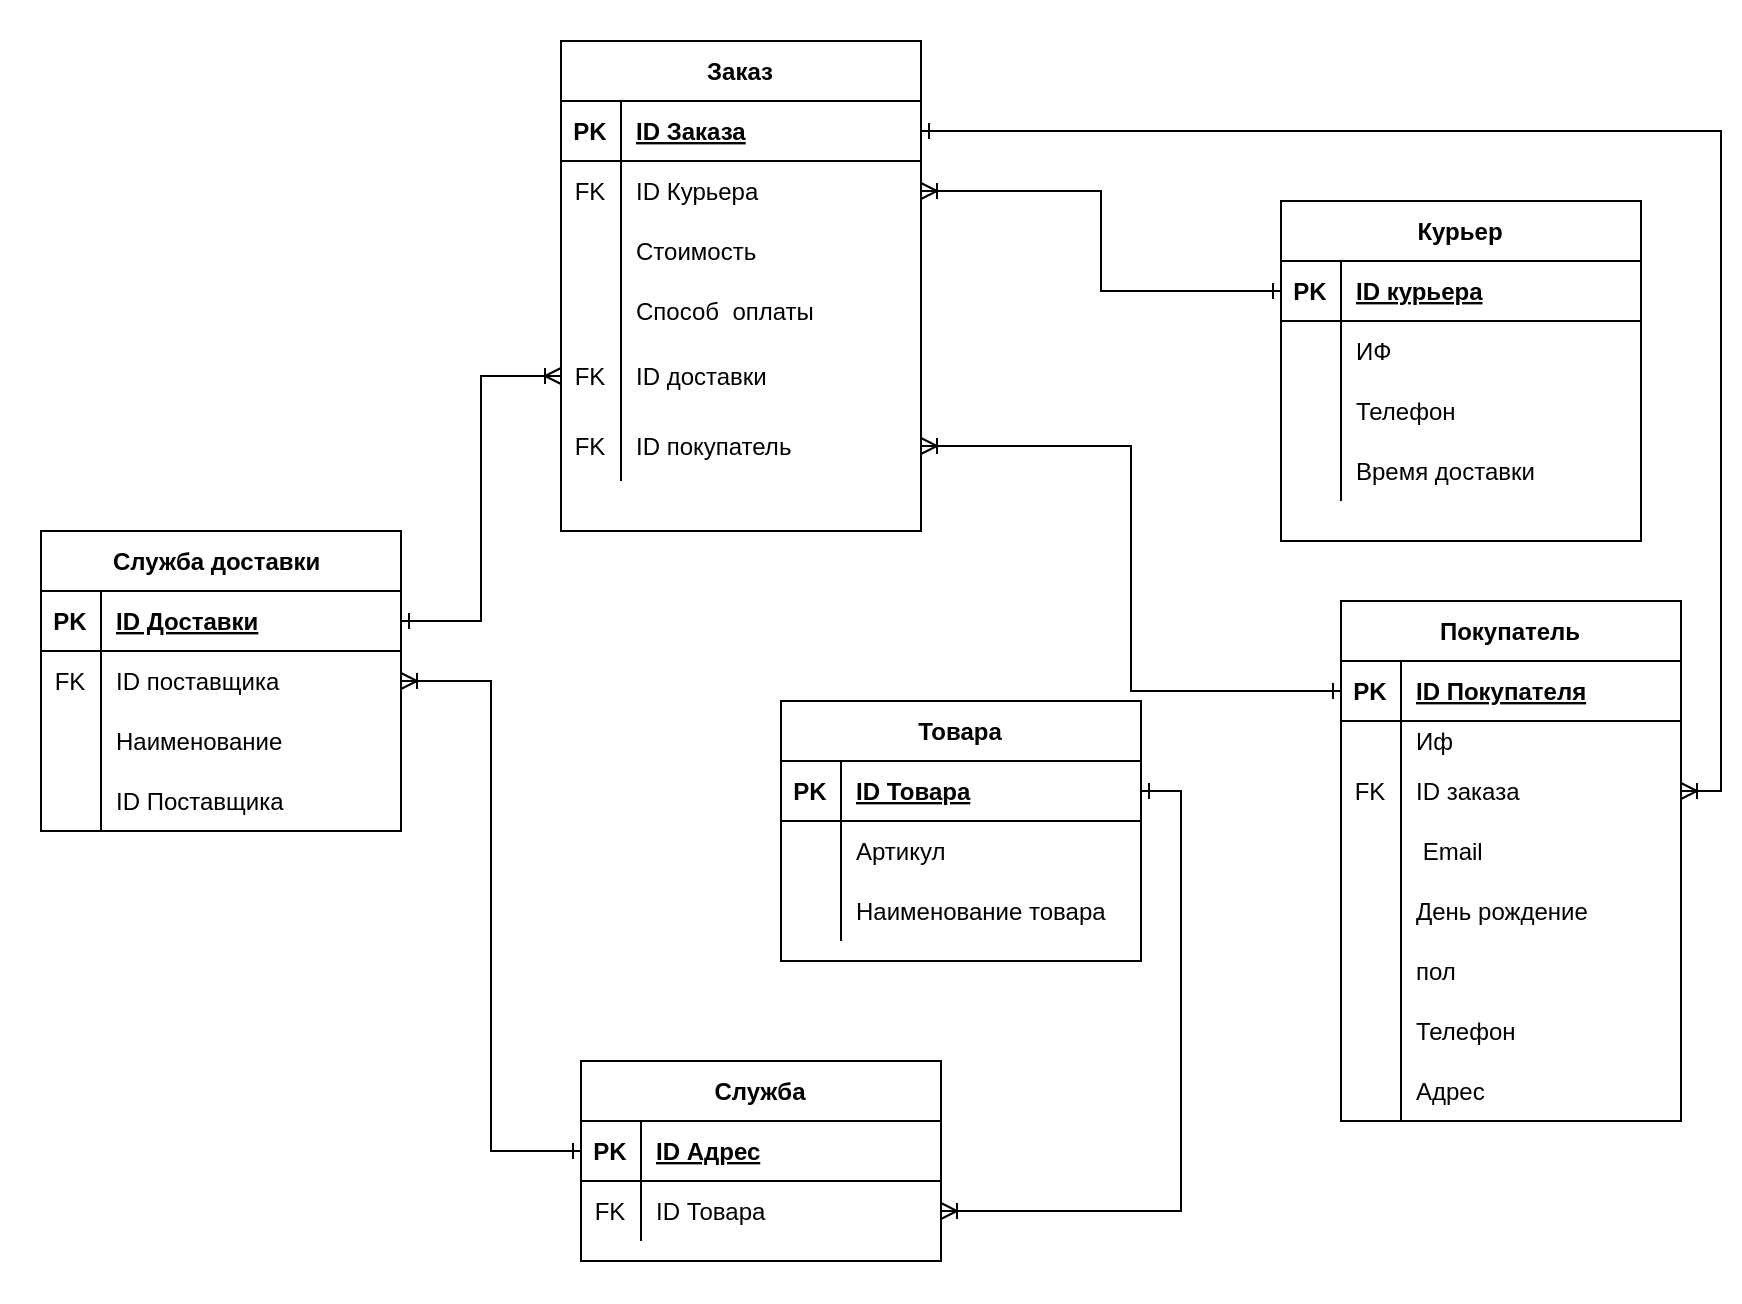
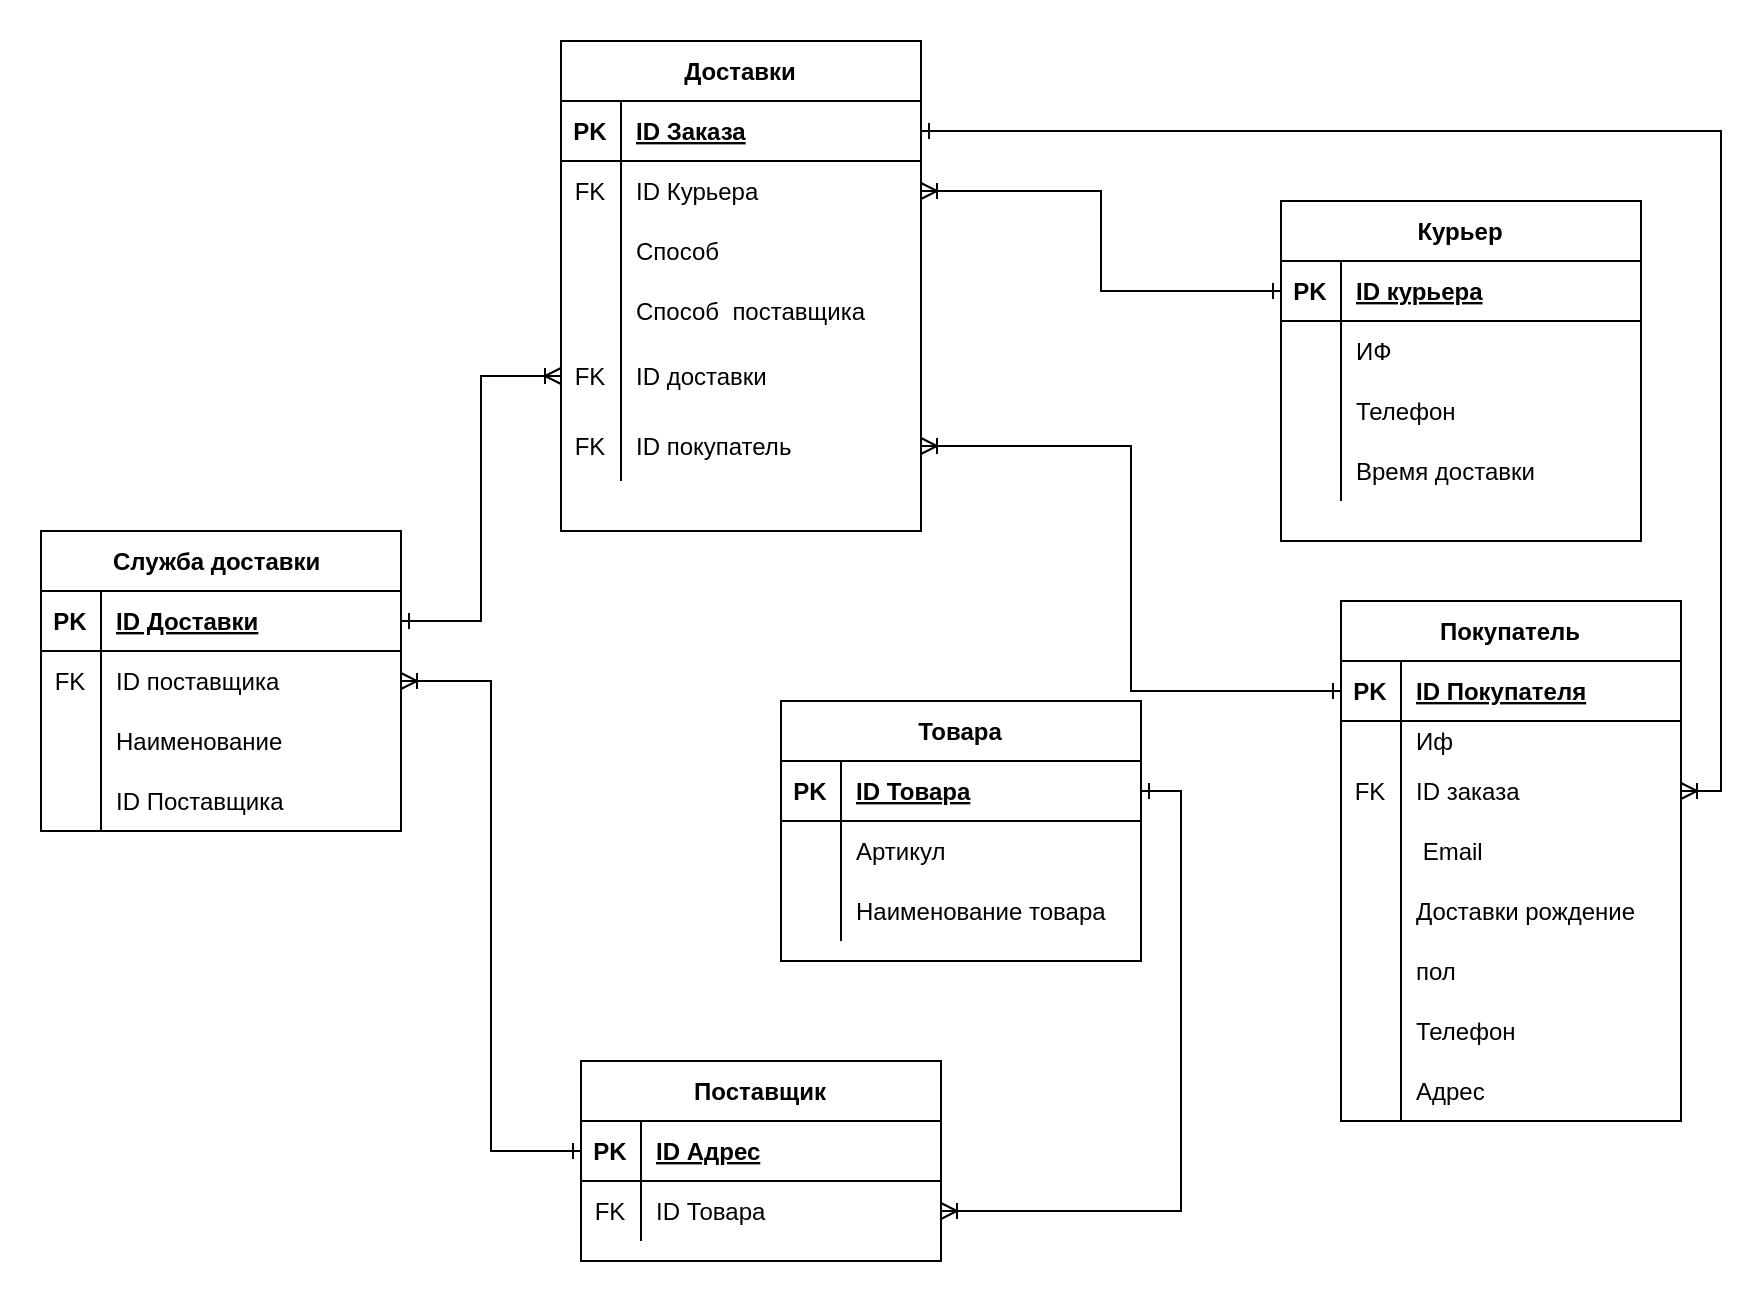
(740, 72) -> (740, 72)
(696, 252) -> (676, 252)
(727, 312) -> (754, 312)
(1500, 912) -> (1527, 912)
(760, 1092) -> (760, 1092)
